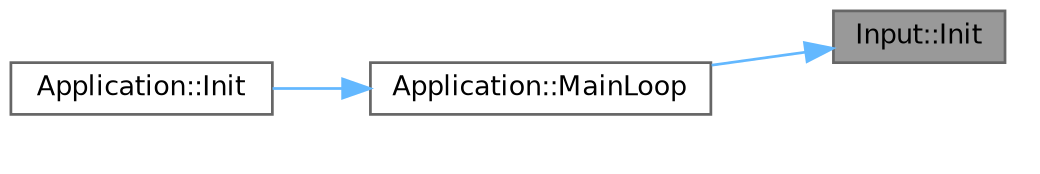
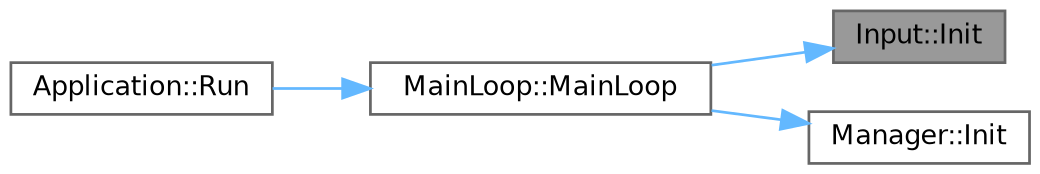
(142, 89) -> (142, 89)
(541, 89) -> (541, 89)
none -> (919, 138)
